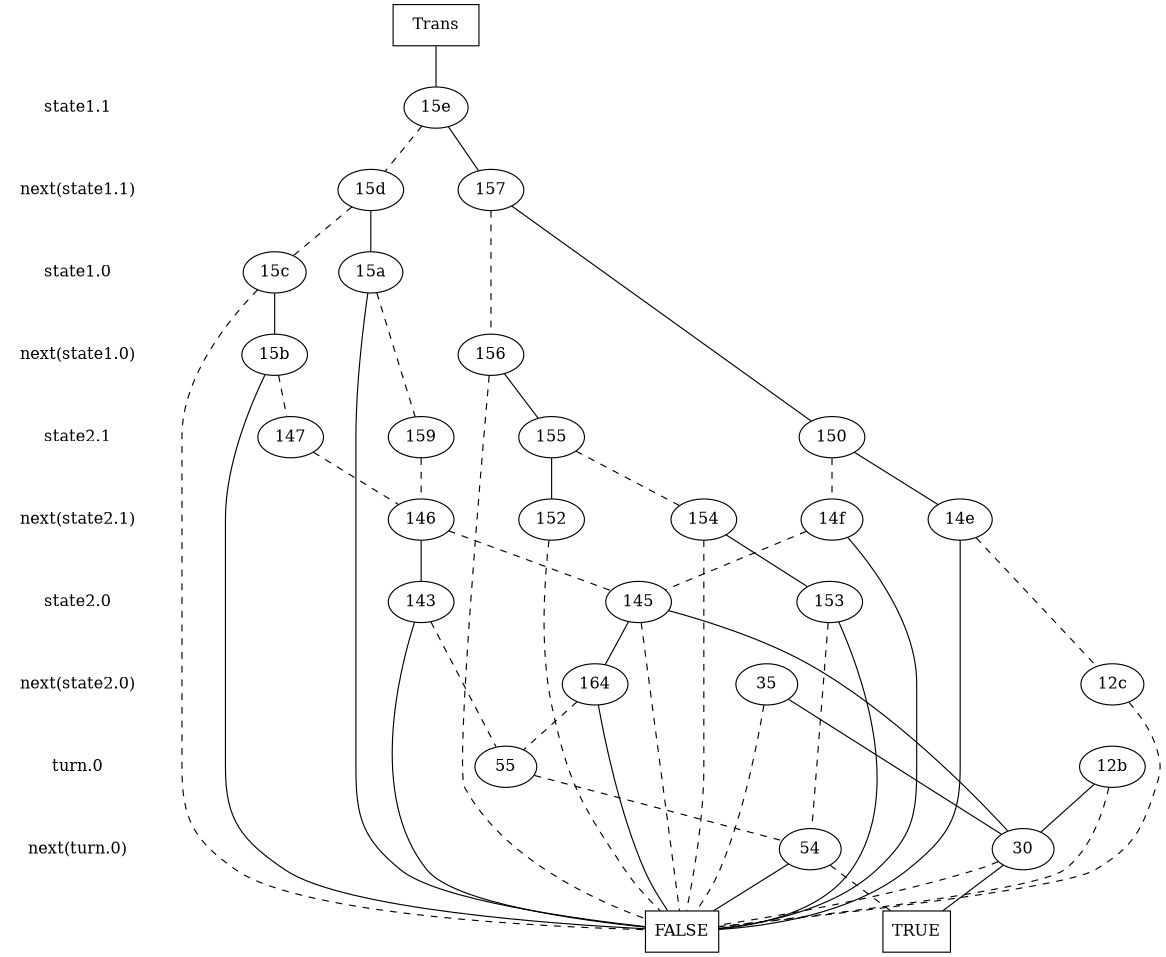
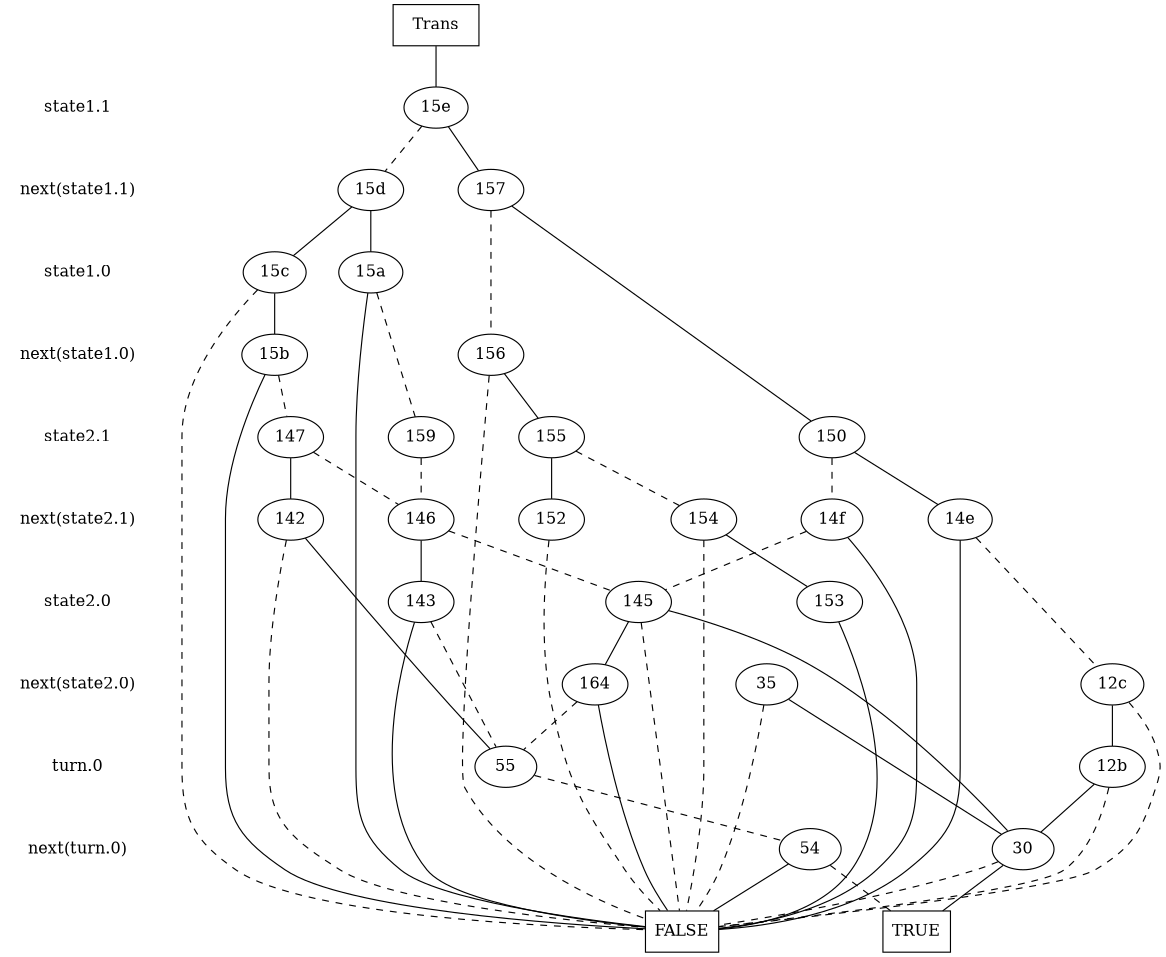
(323, 231) -> (323, 231)
none -> (291, 520)
none -> (1112, 726)
(820, 731) -> none
